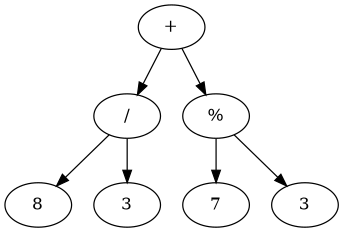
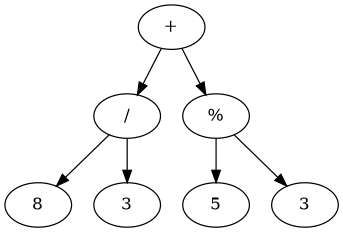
(216, 205) -> (216, 205)
